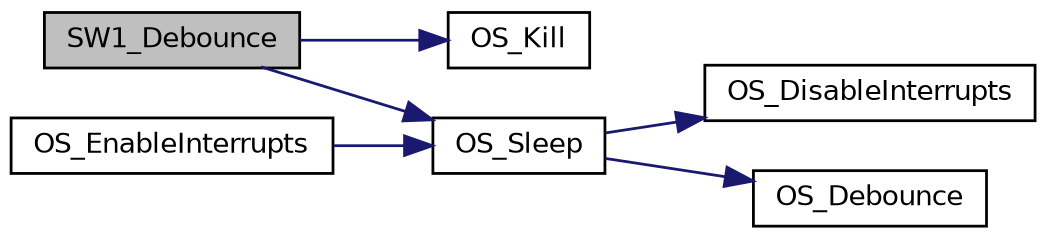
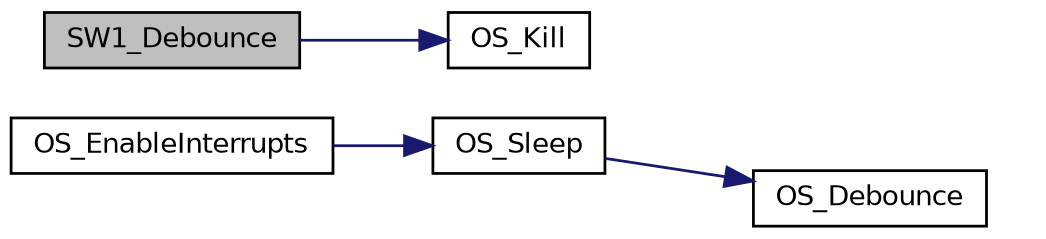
(333, 89) -> none
(870, 93) -> none
